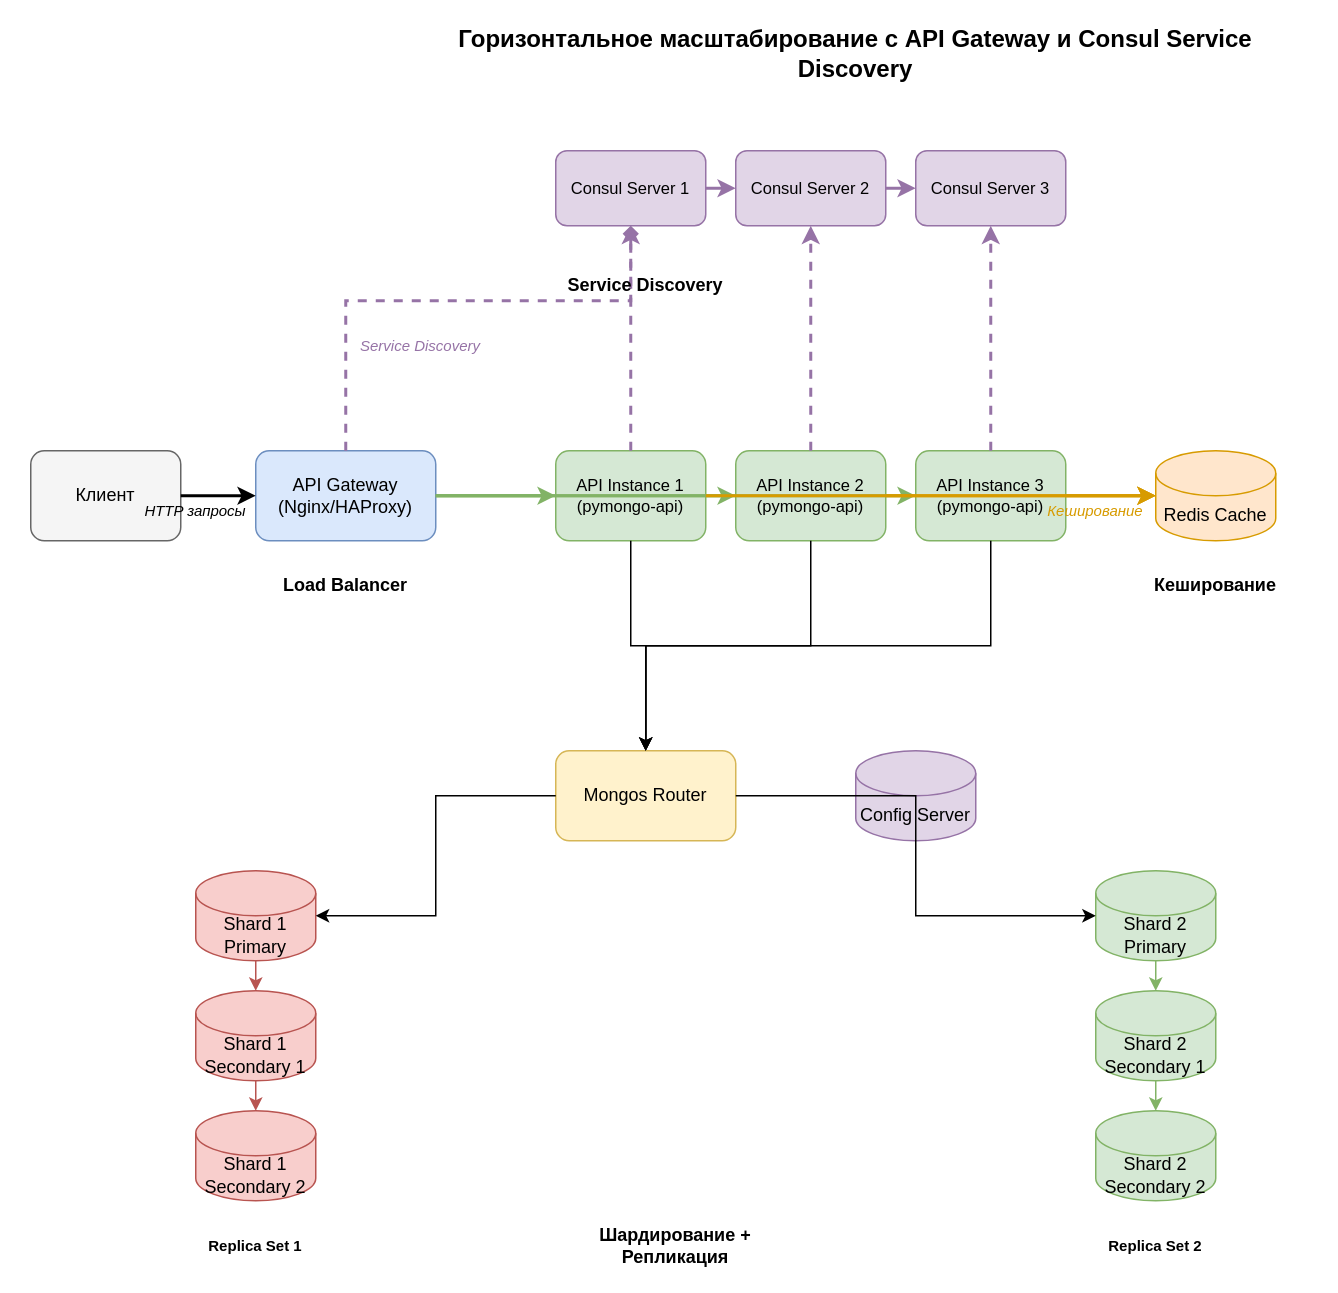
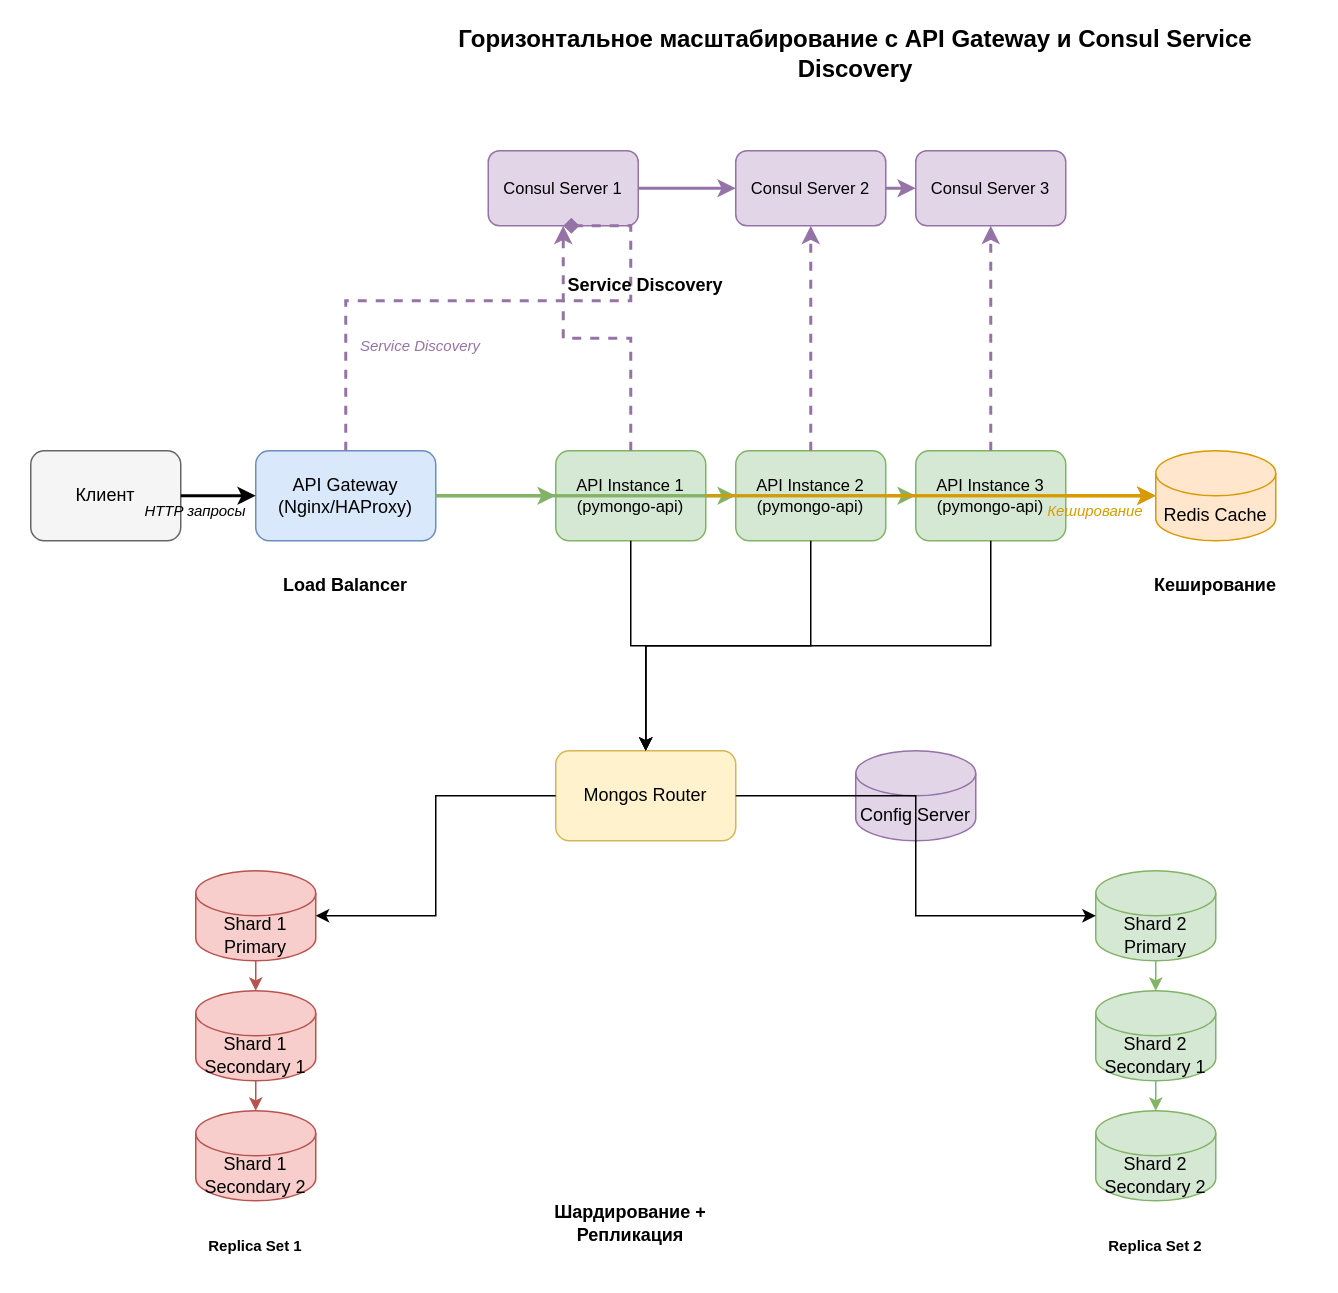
(631, 188) -> (563, 188)
(676, 1246) -> (631, 1223)
